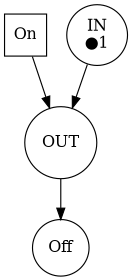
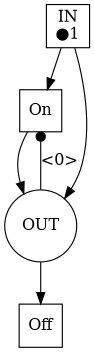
(97, 35) -> (68, 26)
none -> (56, 63)
none -> (41, 165)
(61, 248) -> (41, 326)
